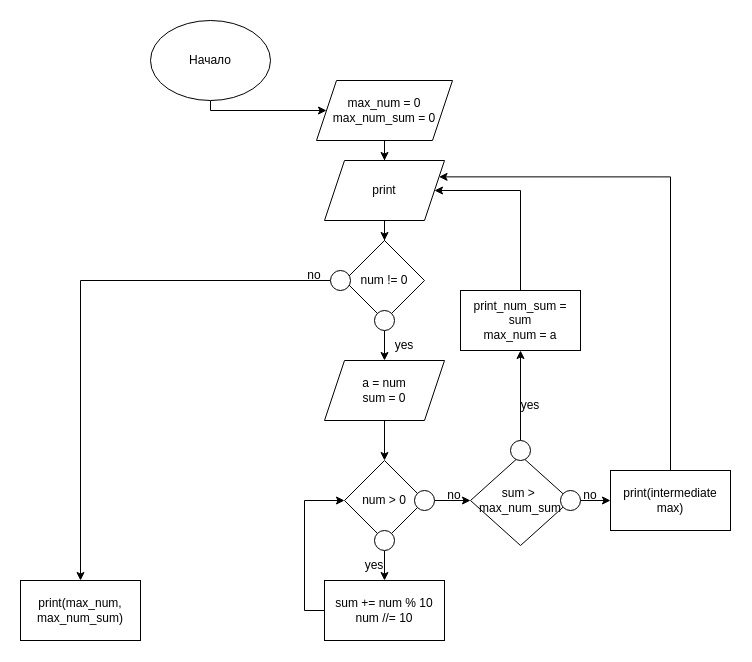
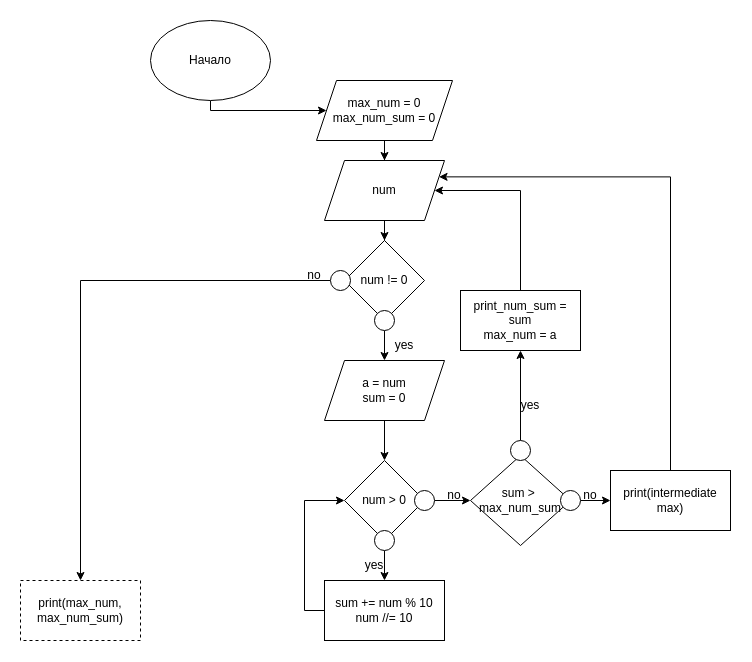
(385, 191) -> (385, 191)
(81, 611) -> (81, 611)
